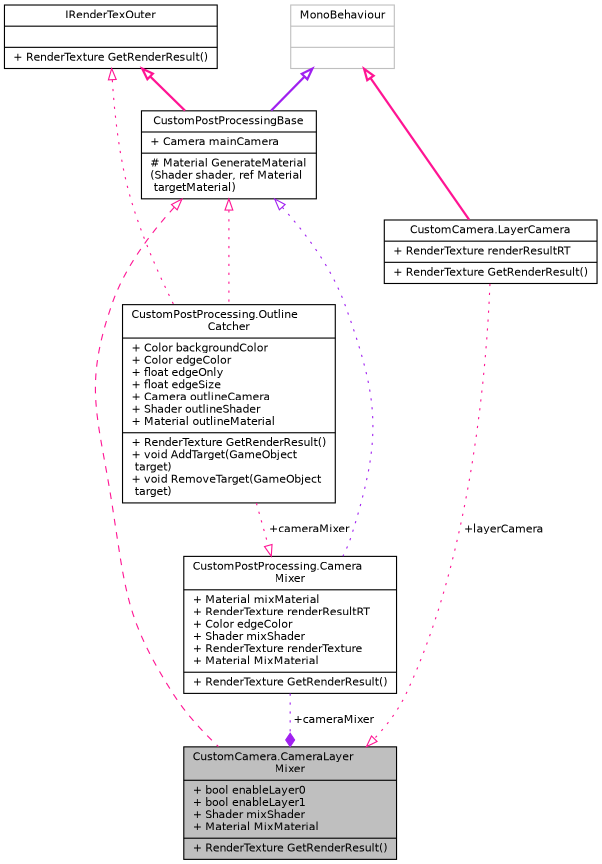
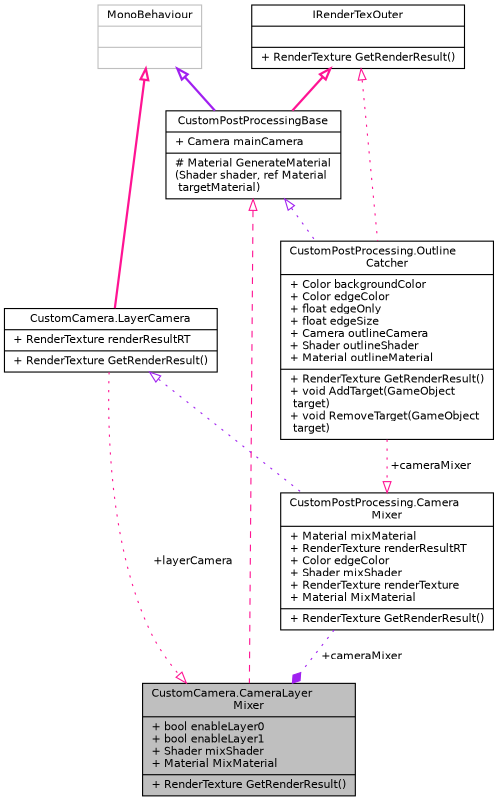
(229, 257) -> (304, 225)
(366, 373) -> (230, 436)
